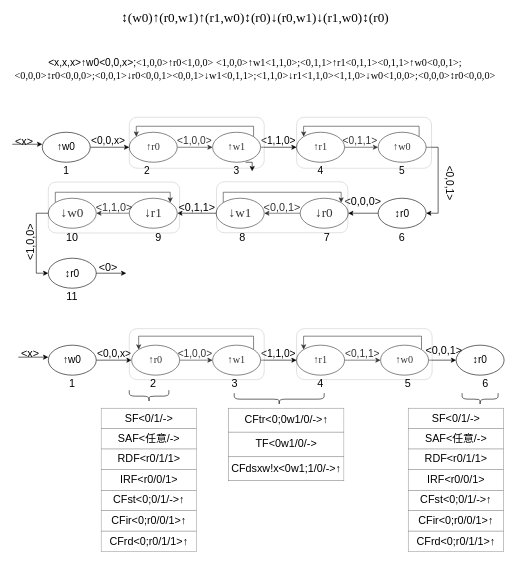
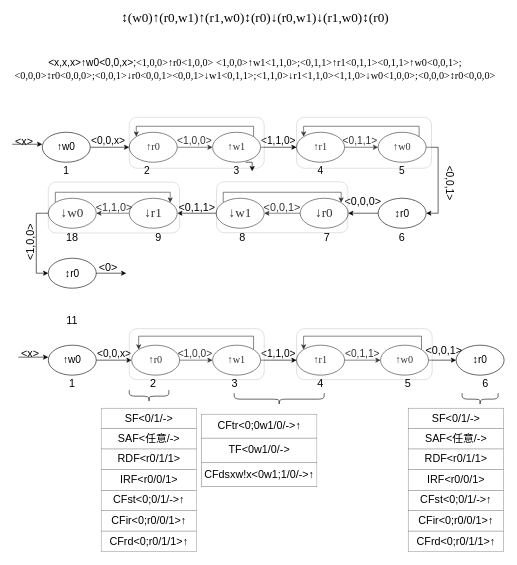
(72, 237) -> (72, 237)
(72, 297) -> (72, 321)
(287, 445) -> (260, 451)
